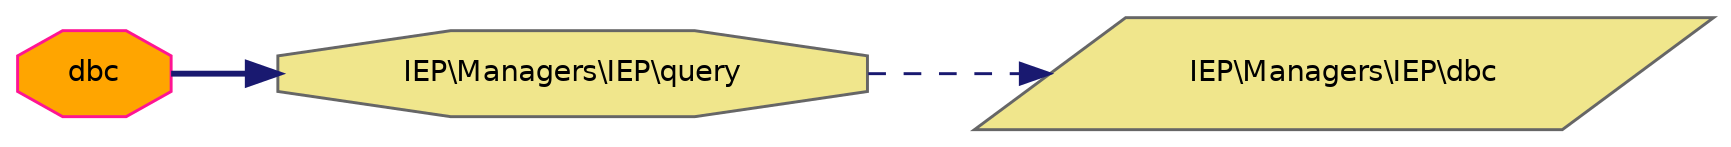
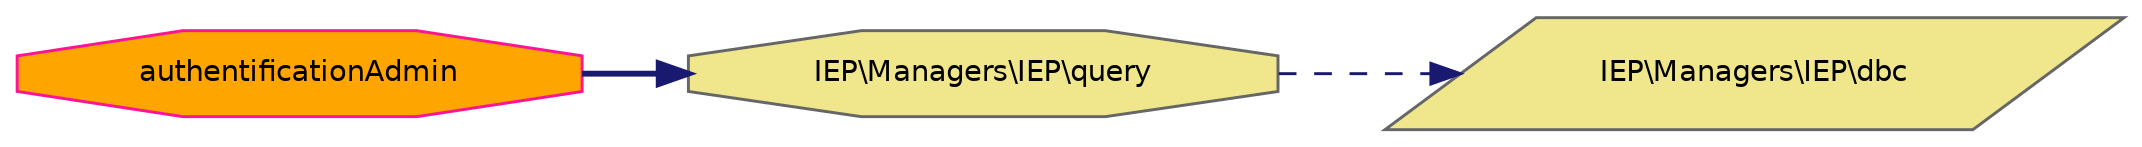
(94, 74) -> (300, 74)
